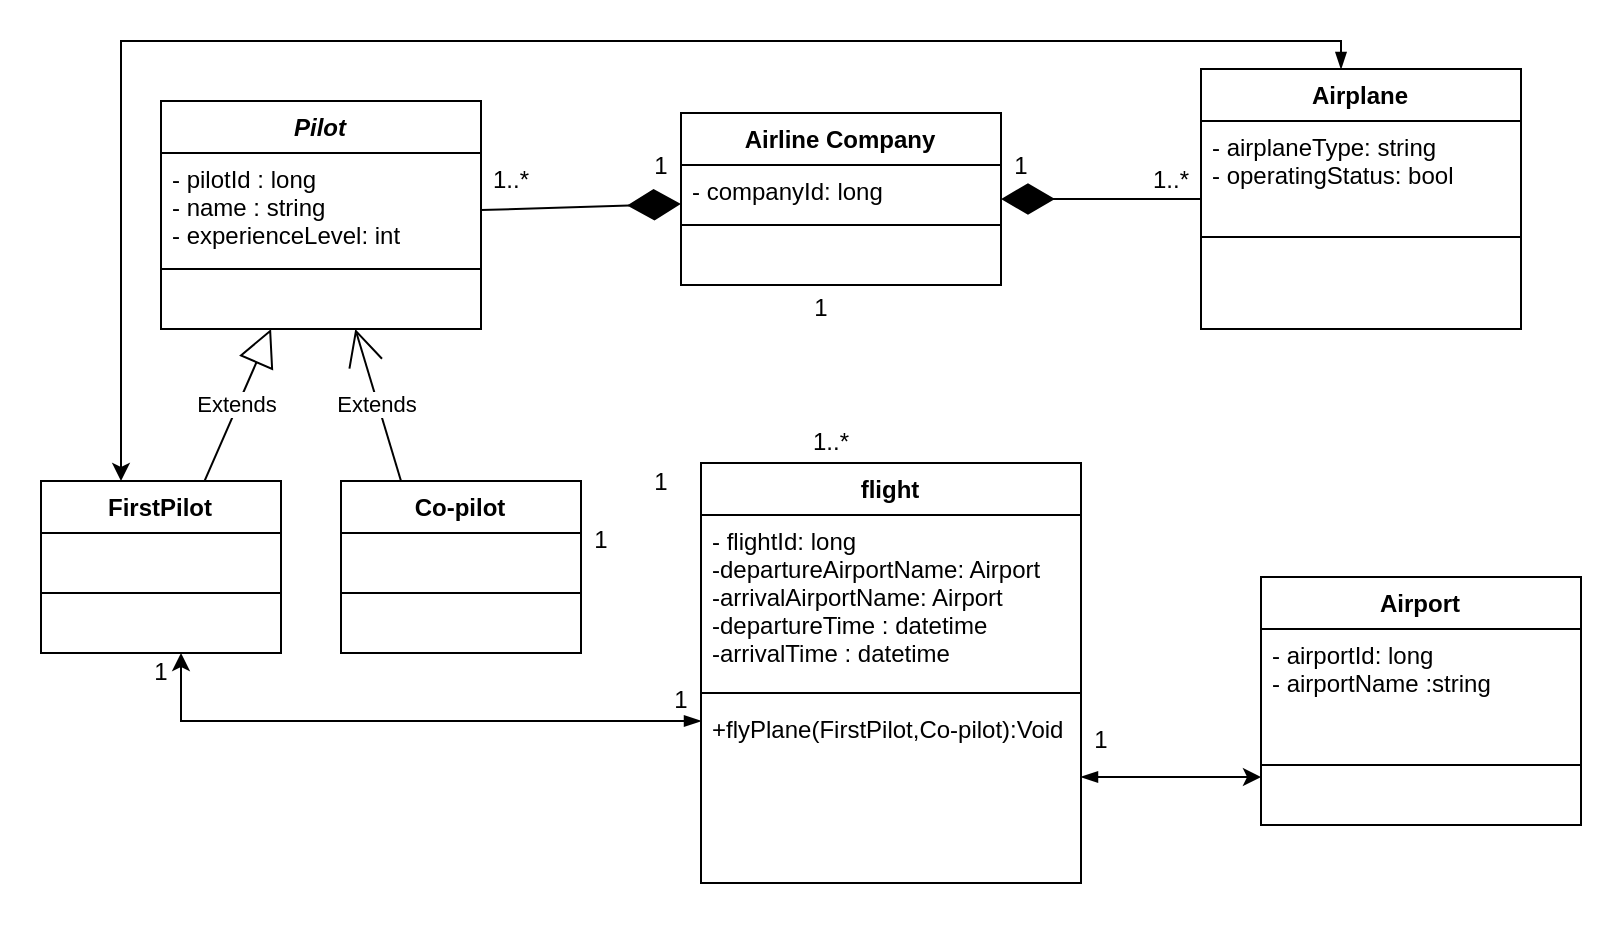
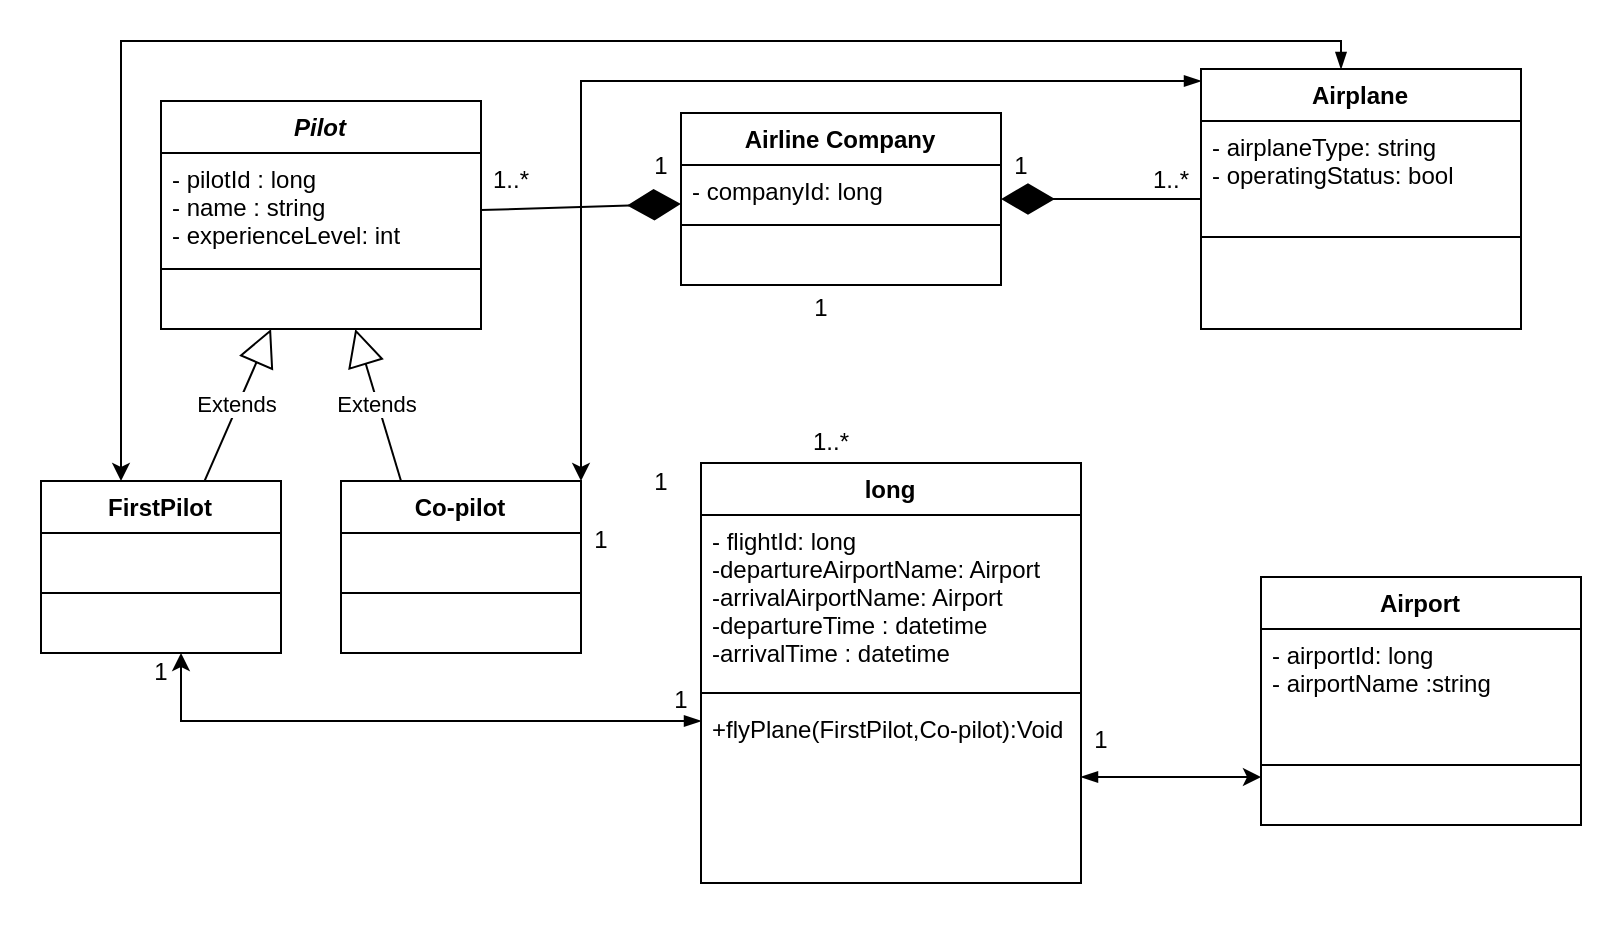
none -> (689, 81)
(361, 350) -> (366, 365)
(890, 490) -> (890, 490)
